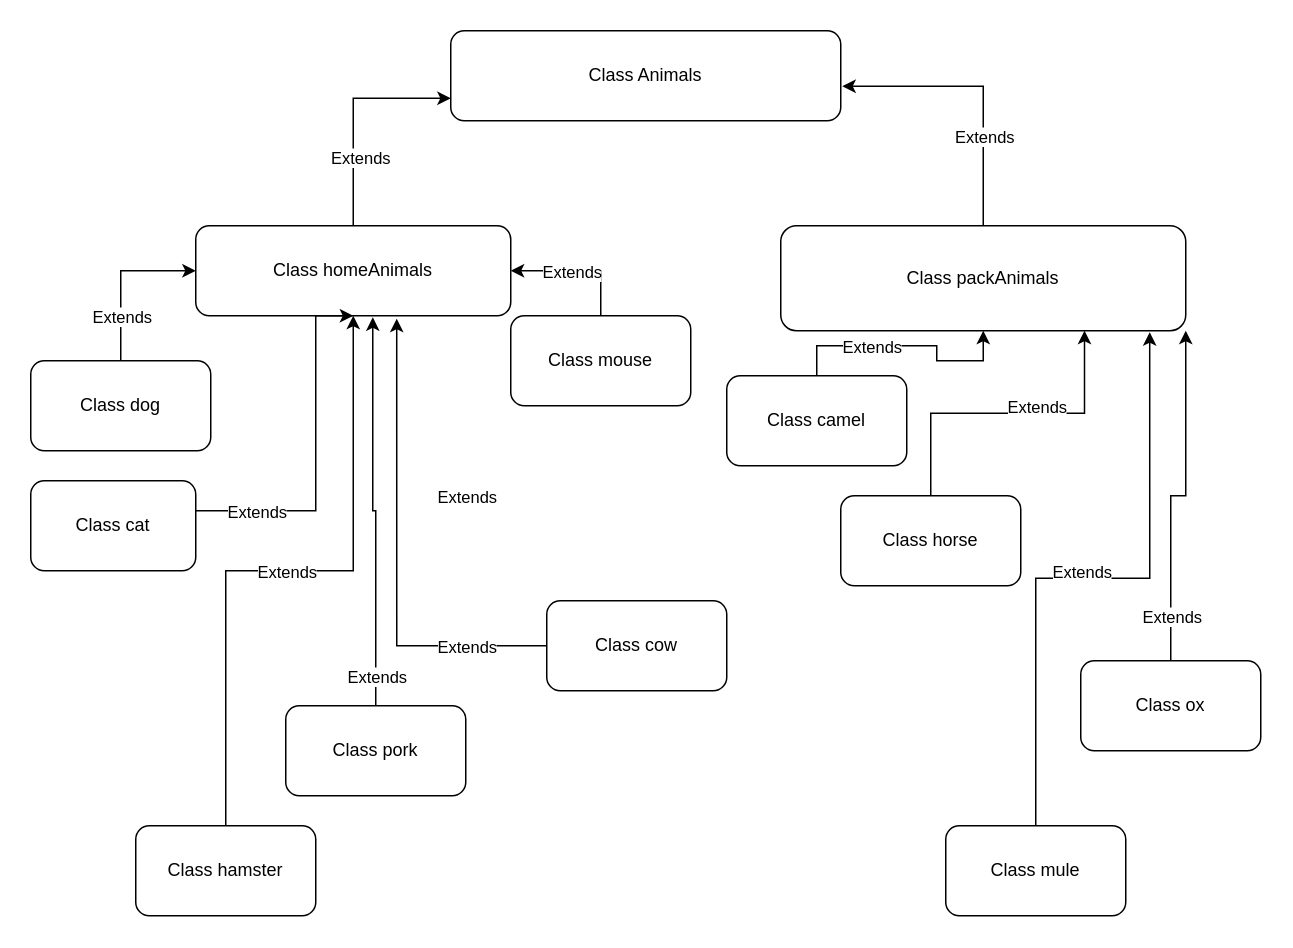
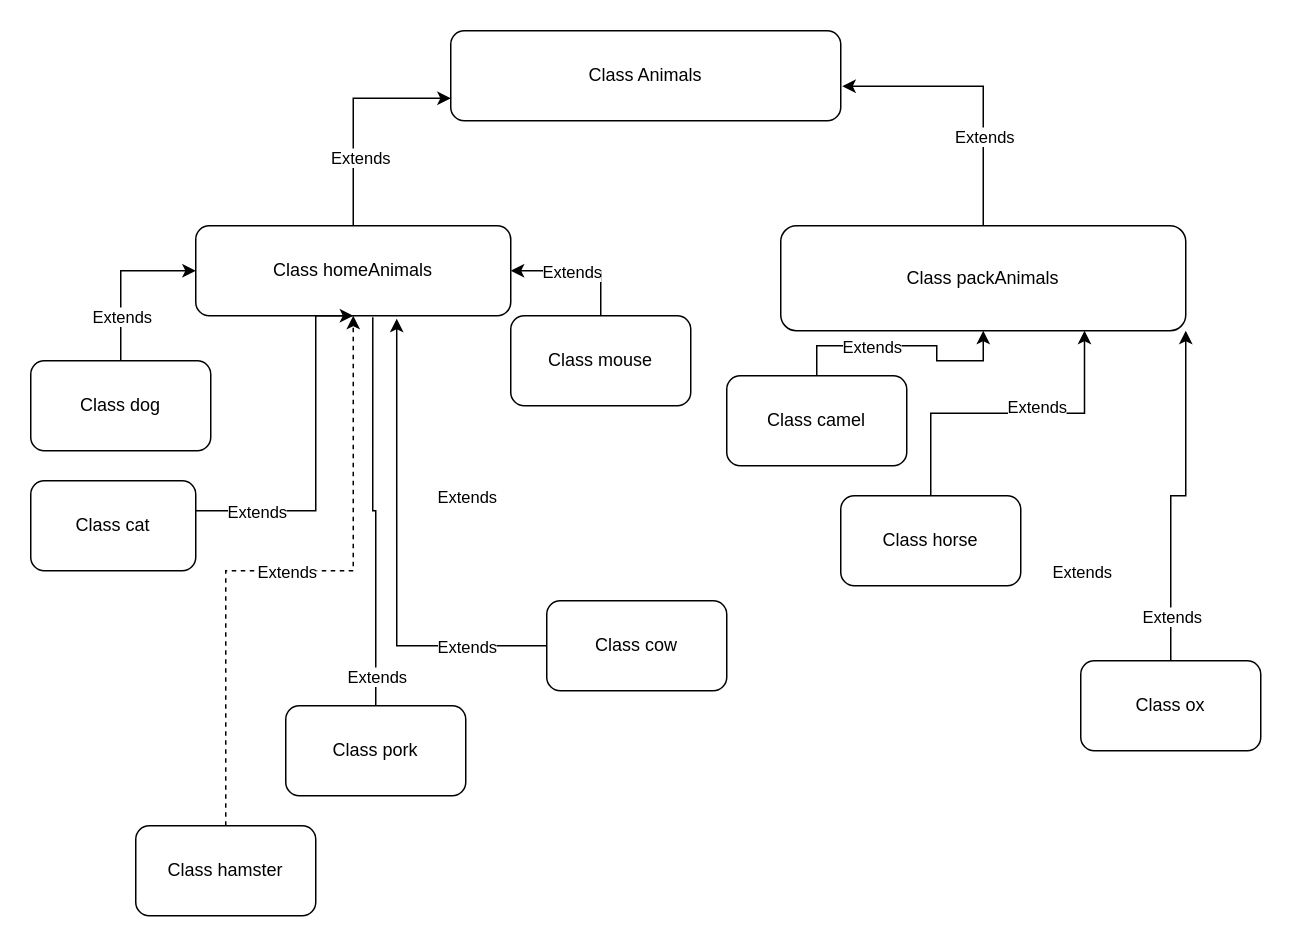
(373, 329) -> (373, 324)
(1150, 480) -> none
(226, 680) -> (226, 680)
(1036, 871) -> none
